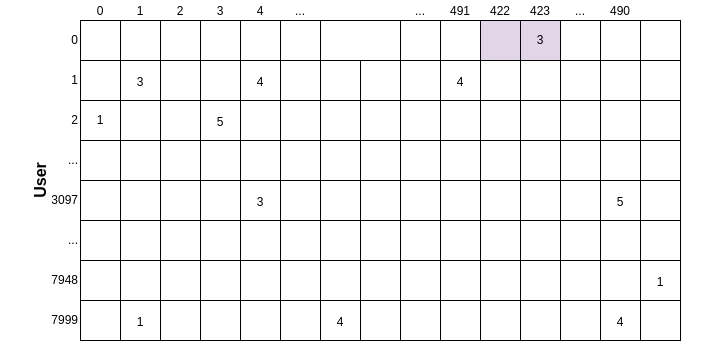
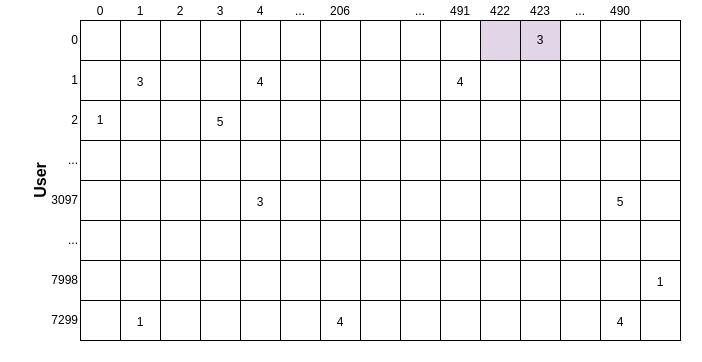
none -> (341, 41)
(65, 281) -> (65, 281)
(65, 321) -> (65, 321)
